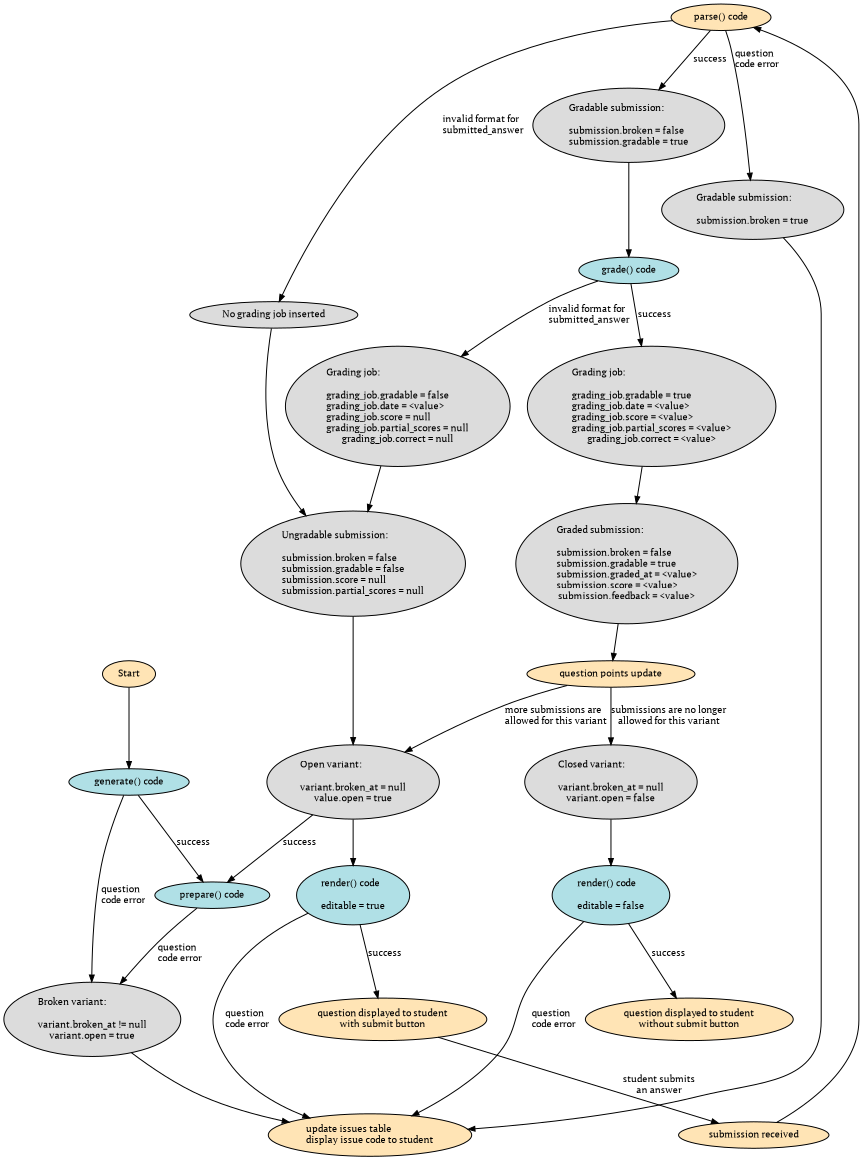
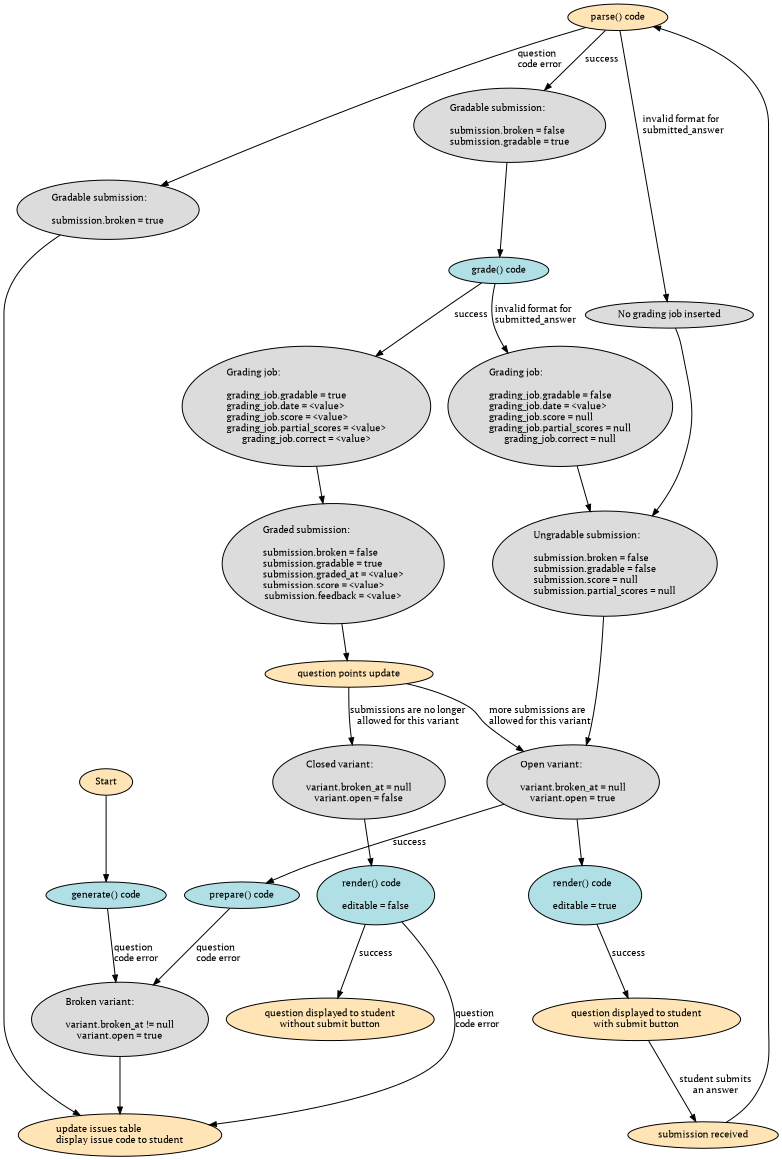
(353, 782) -> (573, 782)
(169, 836) -> none
(214, 1014) -> none
